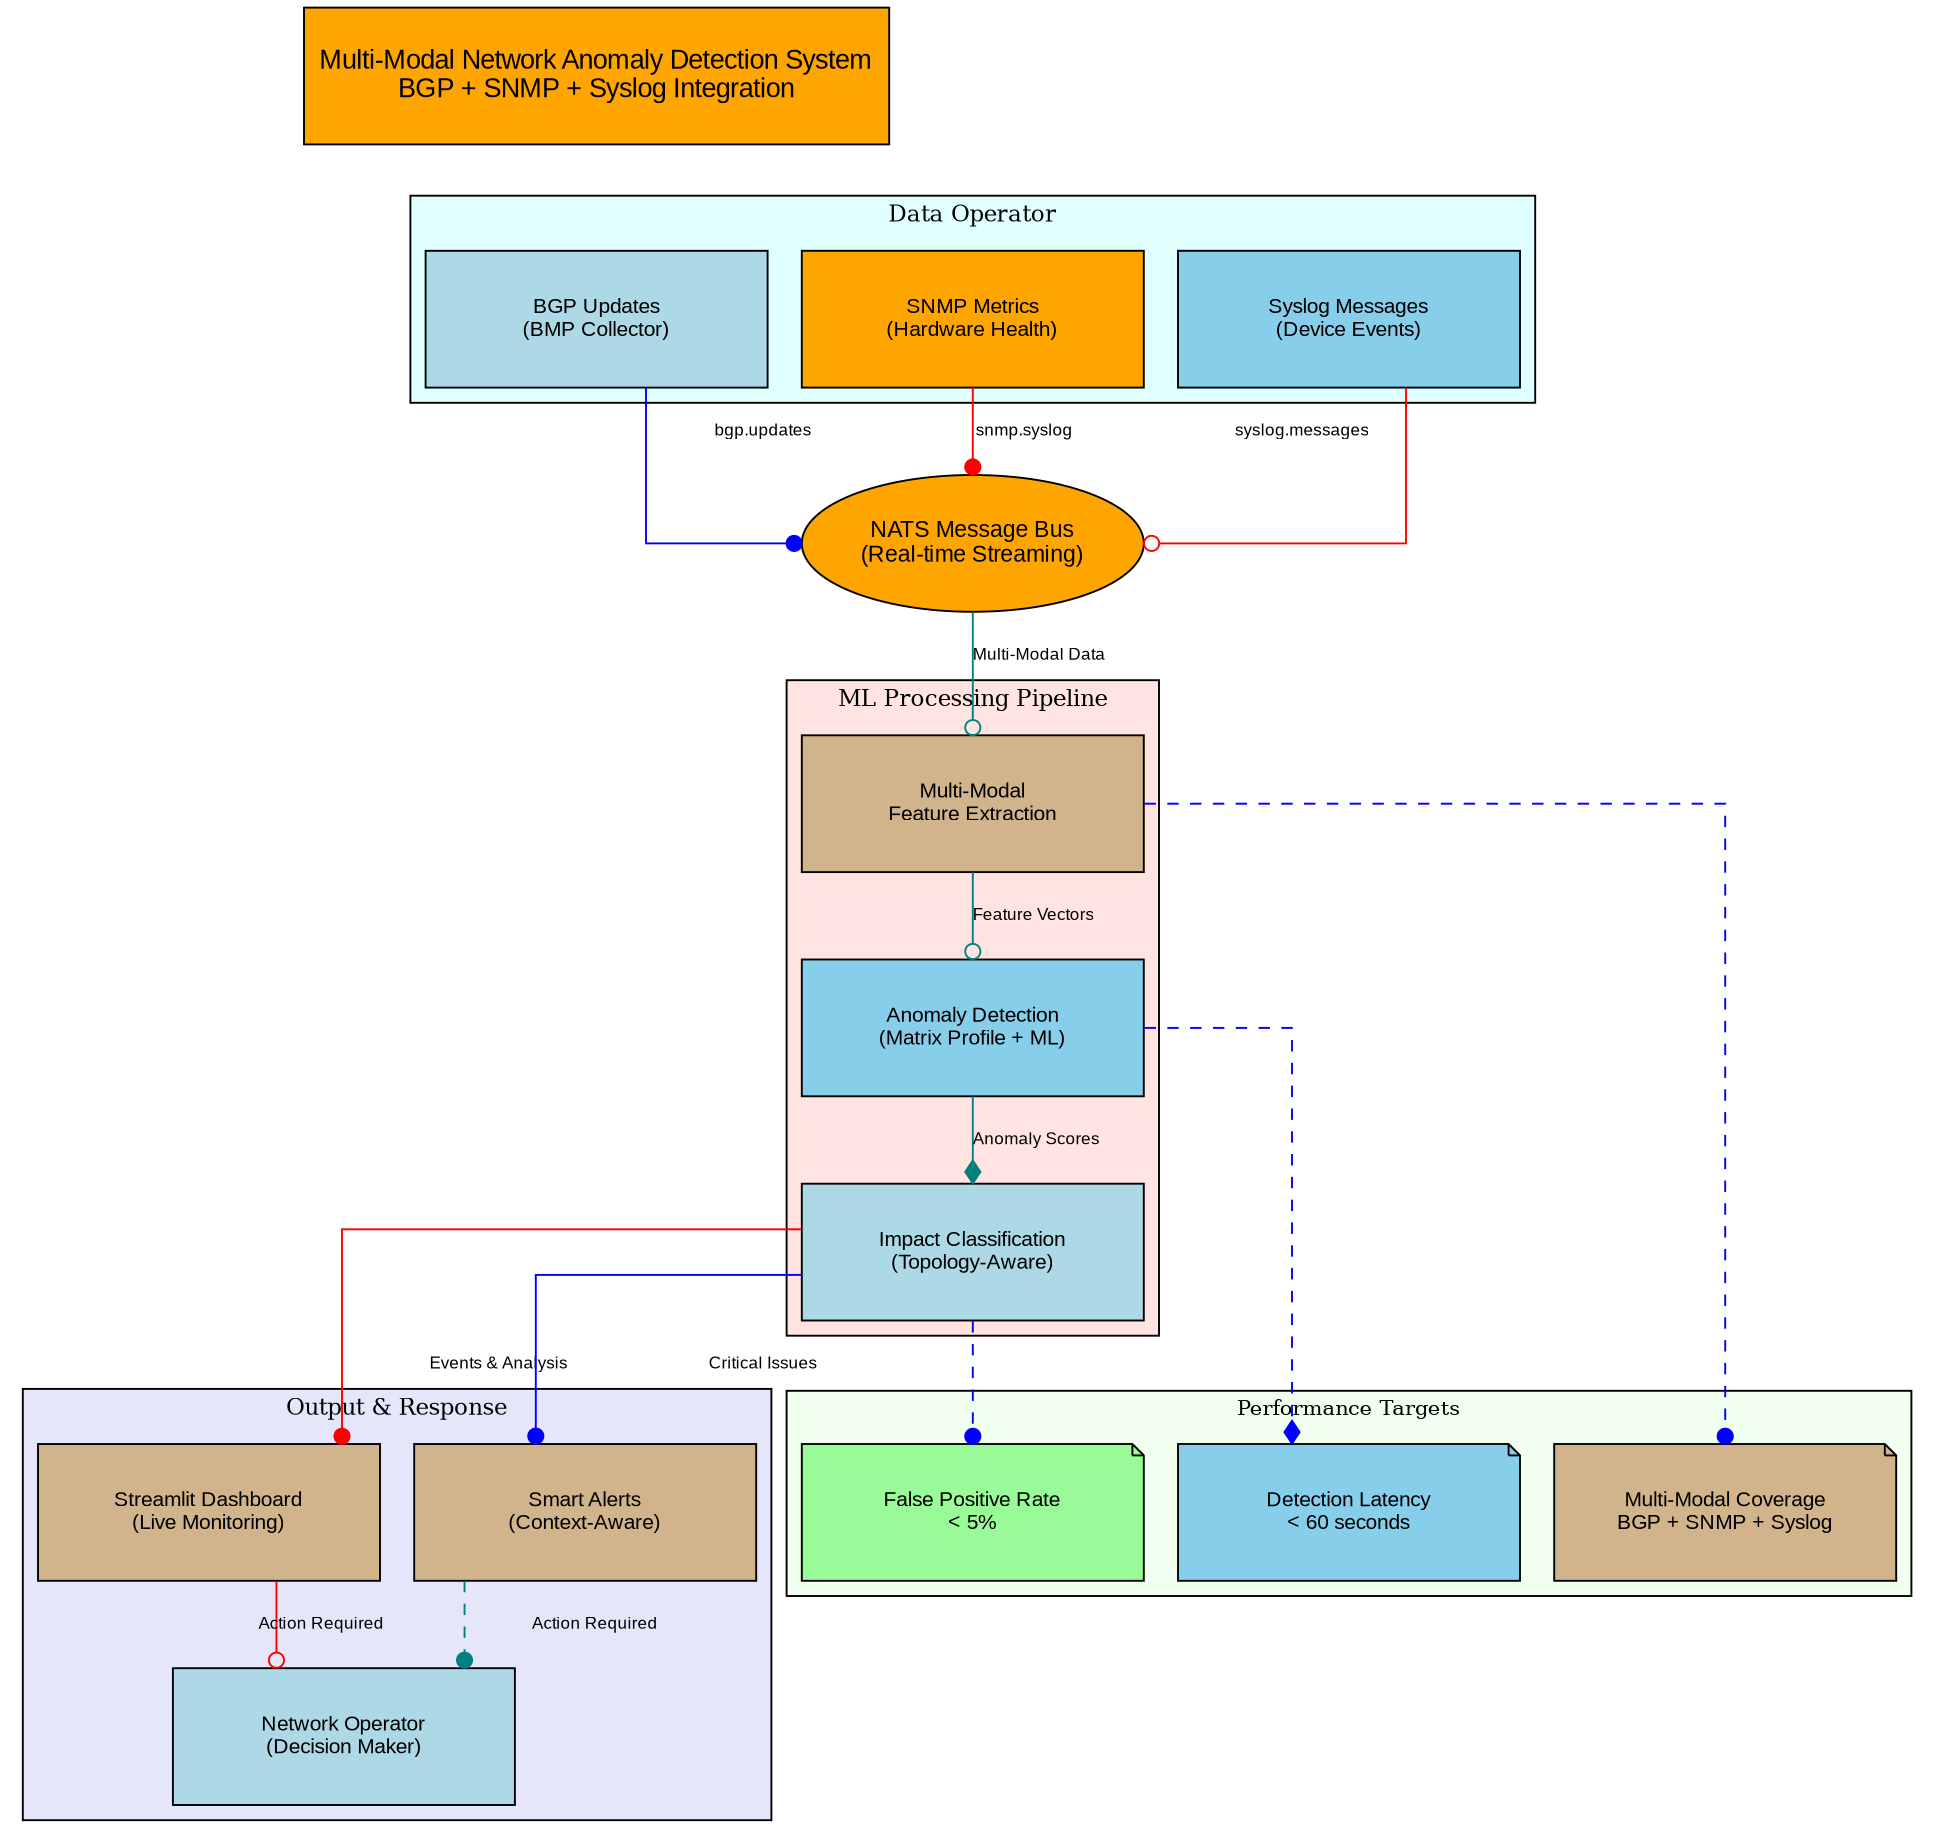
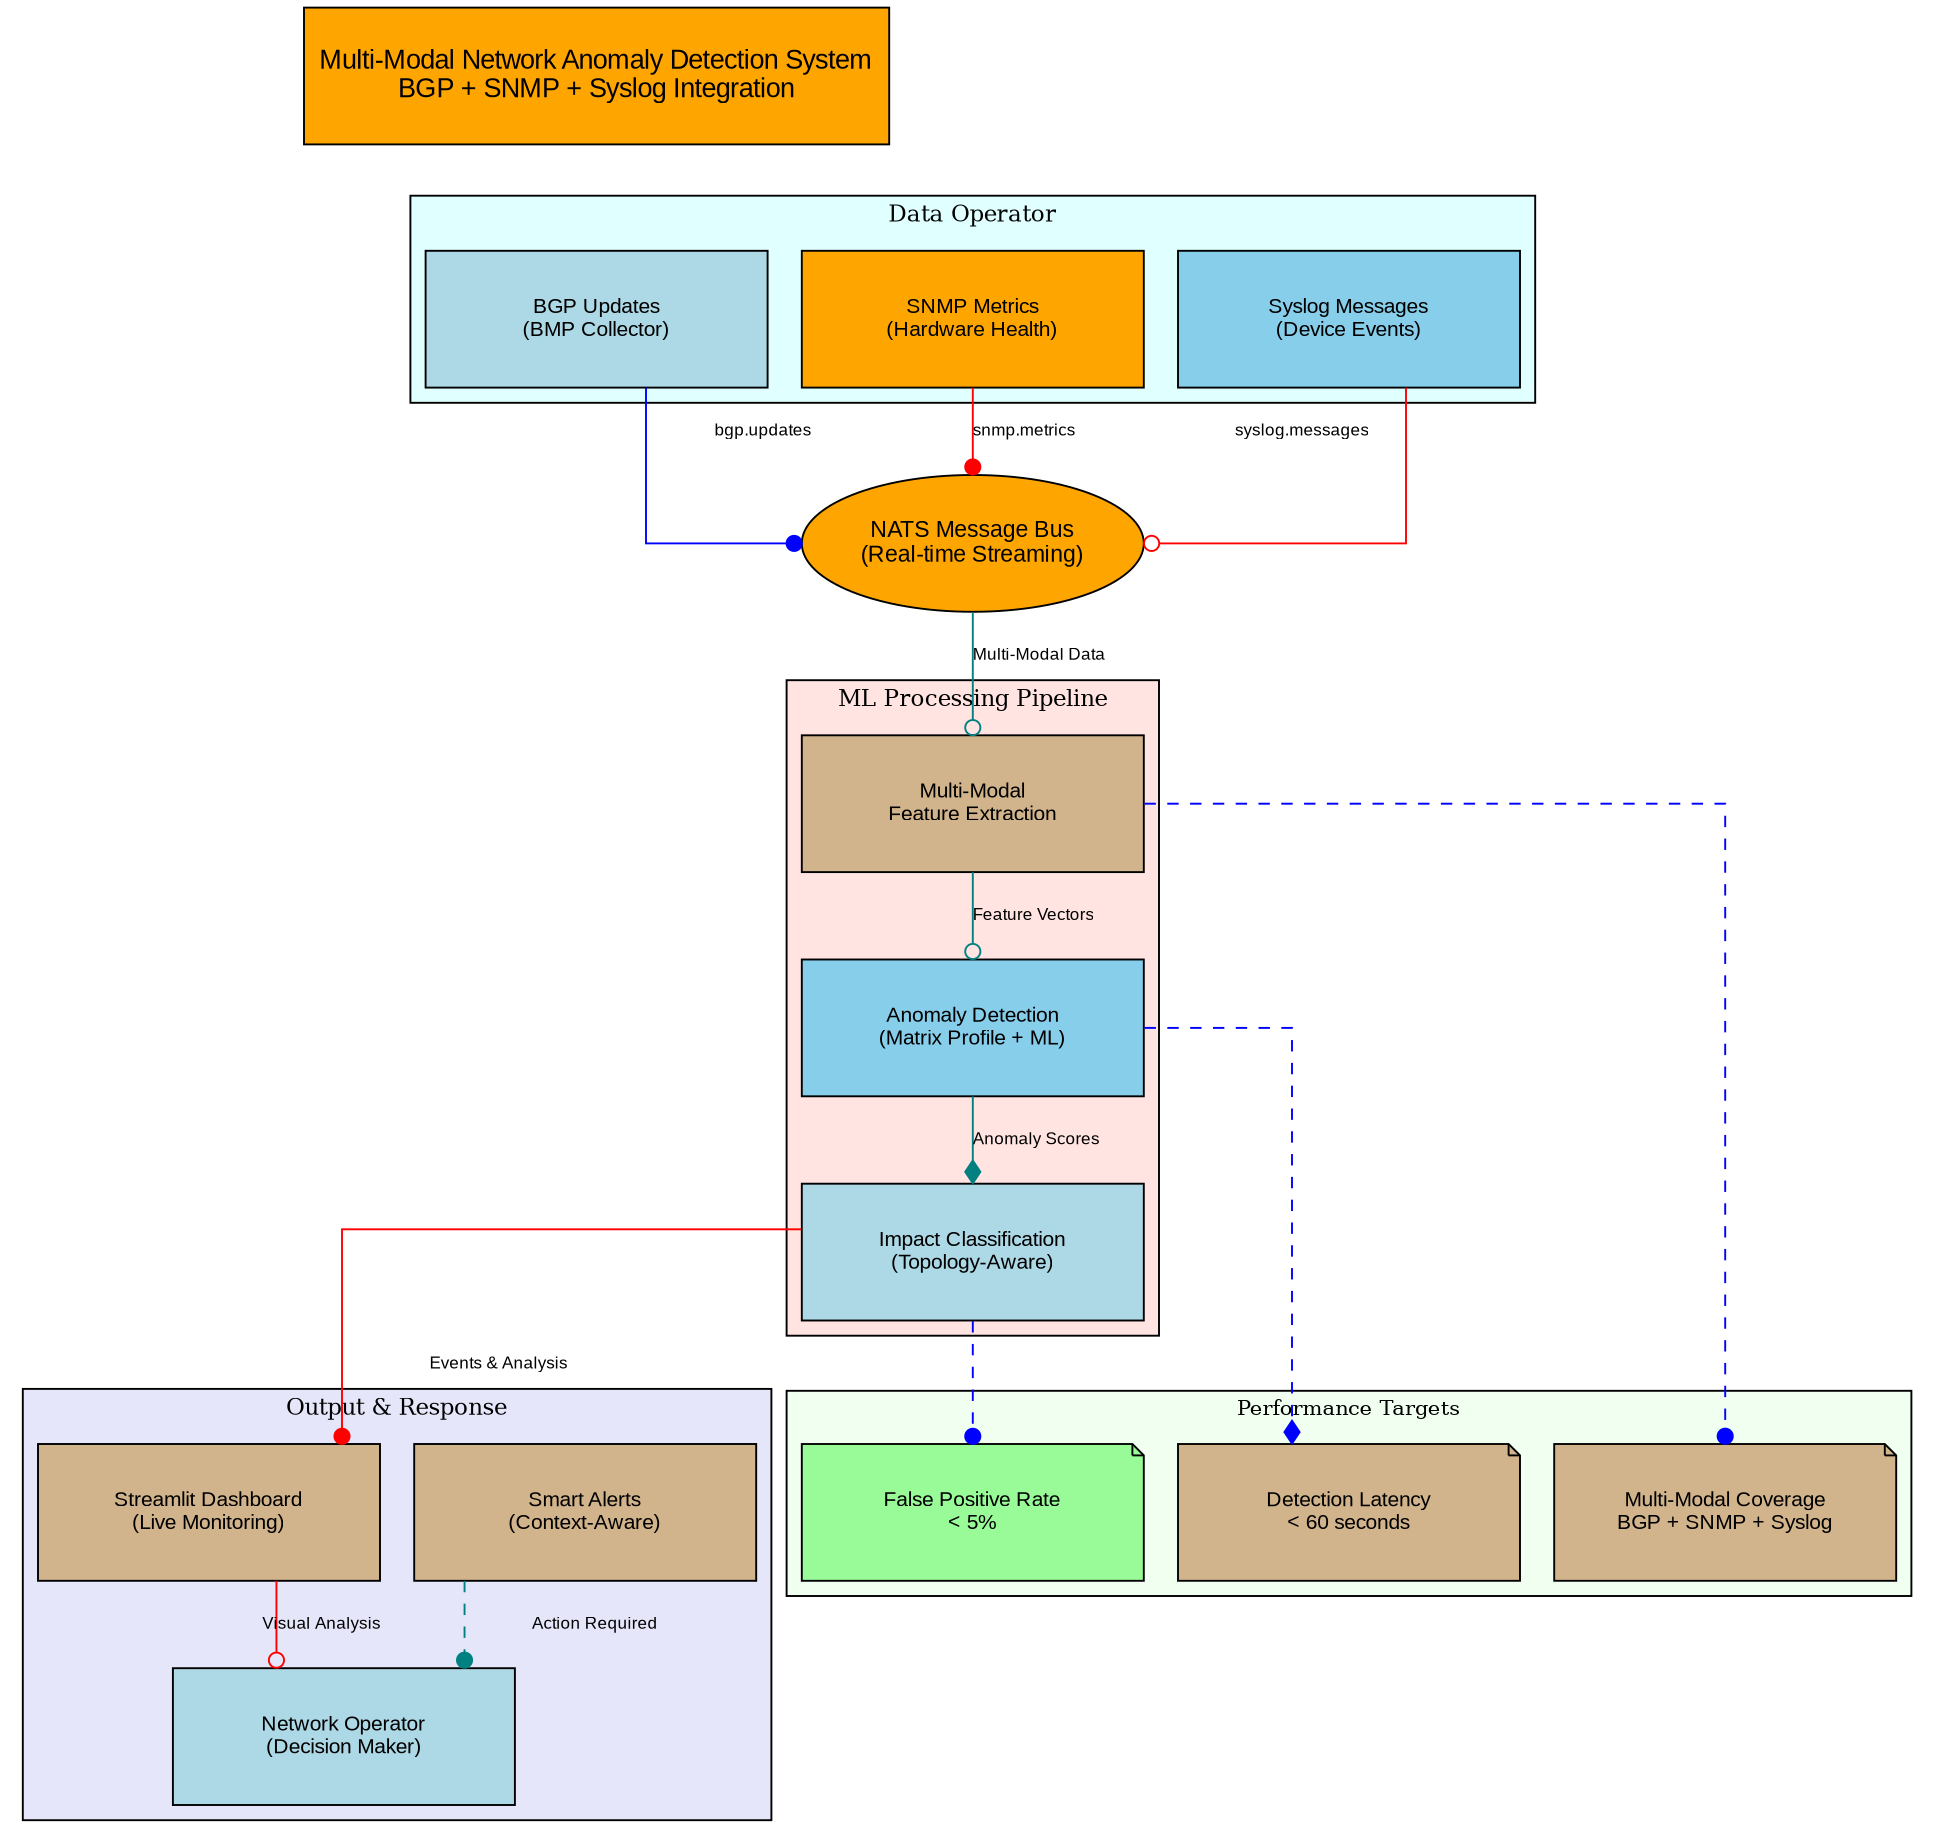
(1025, 431) -> (1025, 431)
(592, 1275) -> none
(1349, 1512) -> (1349, 1512)
(322, 1625) -> (322, 1625)
